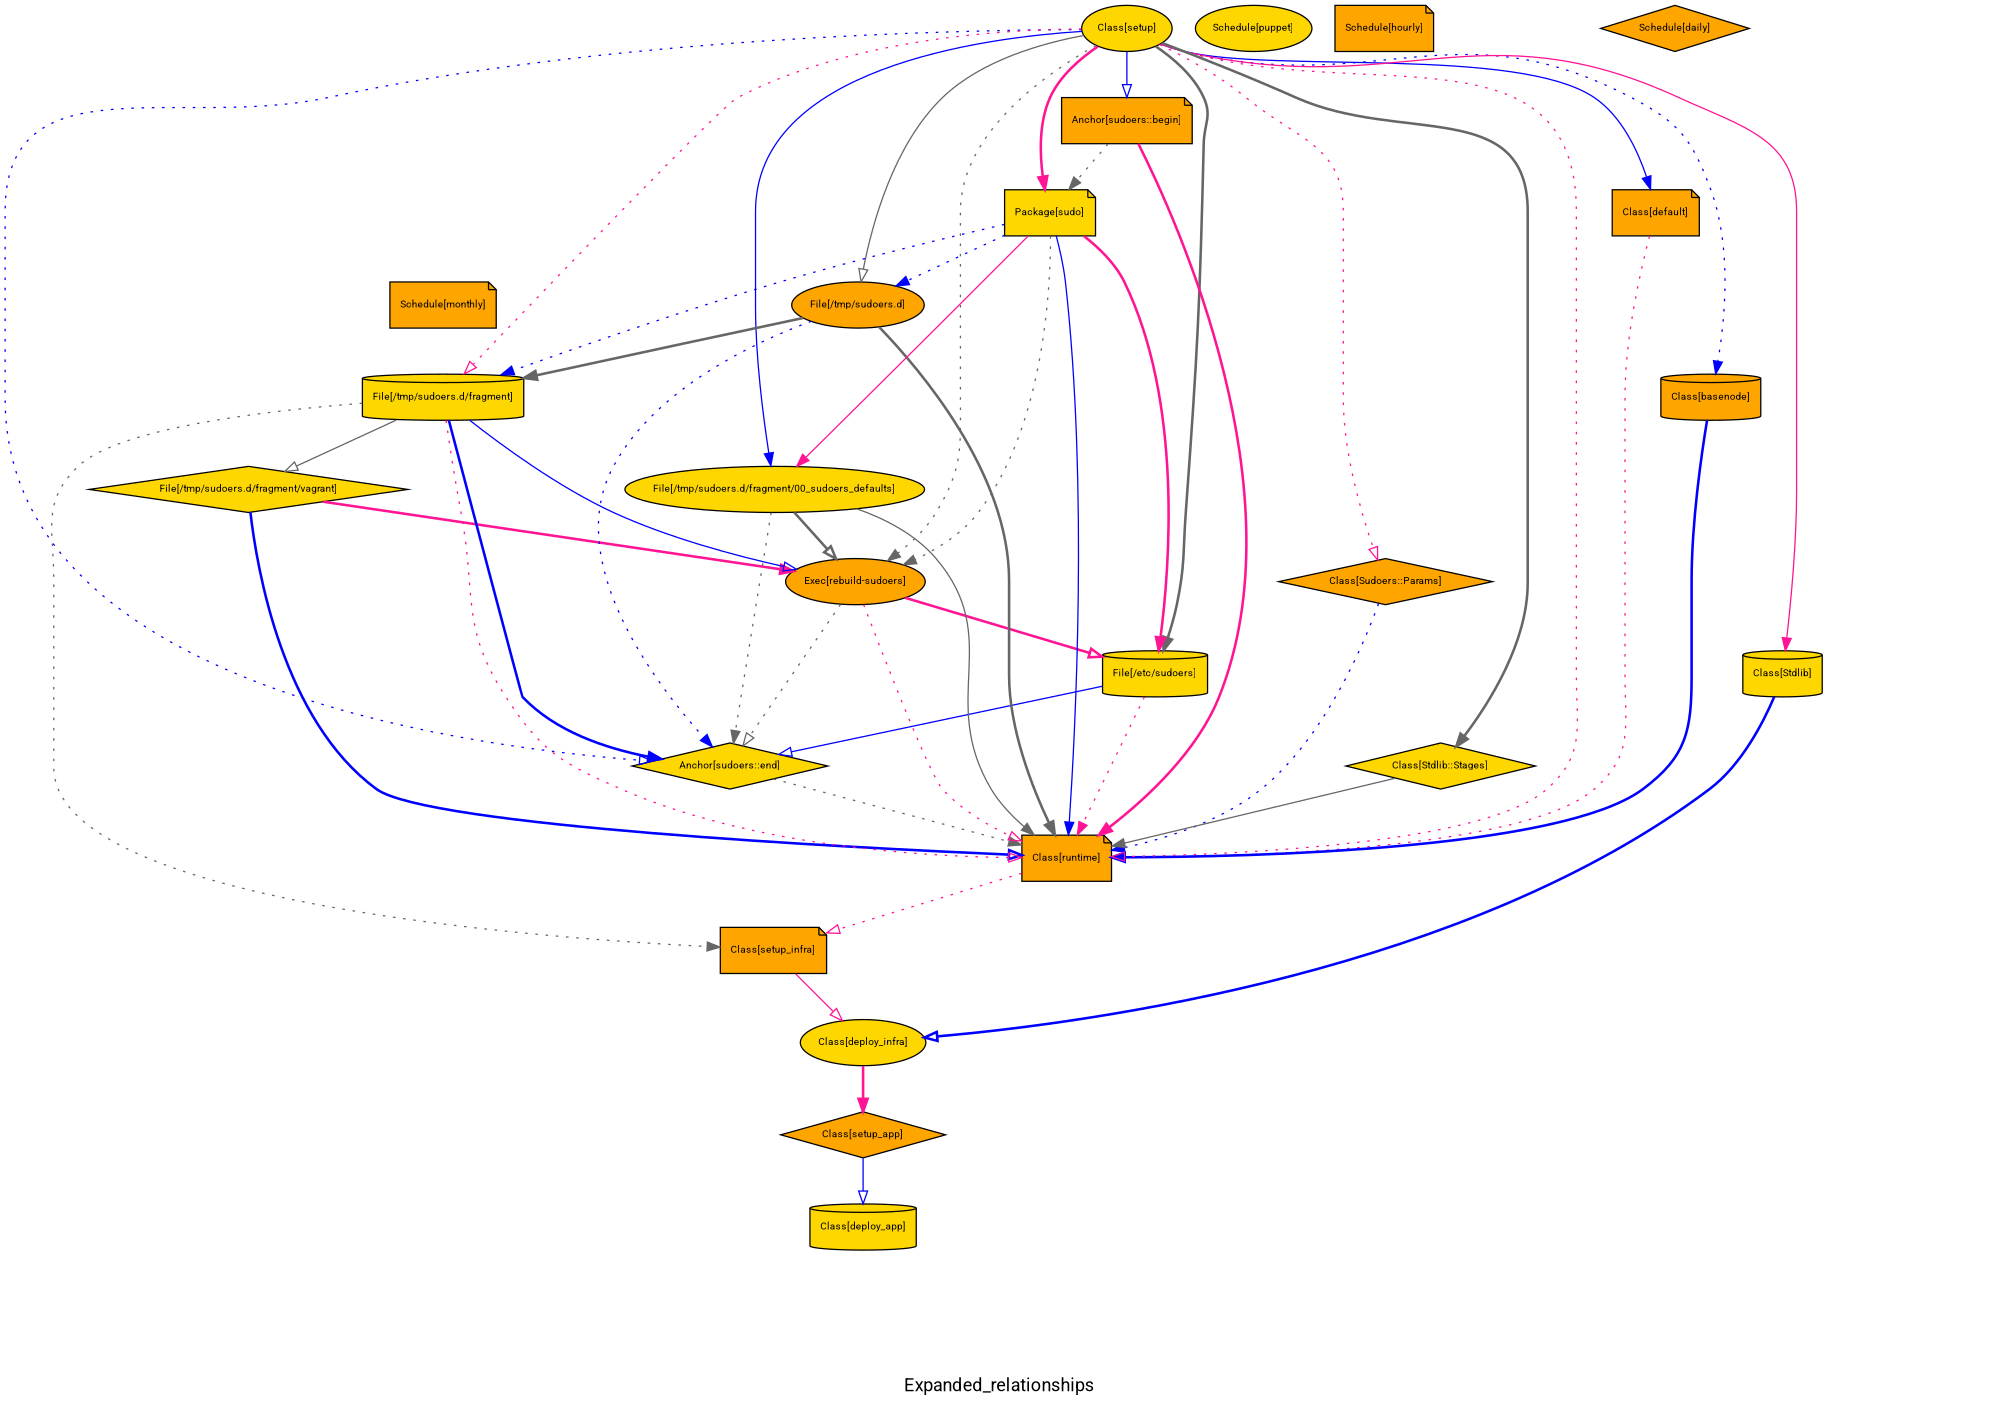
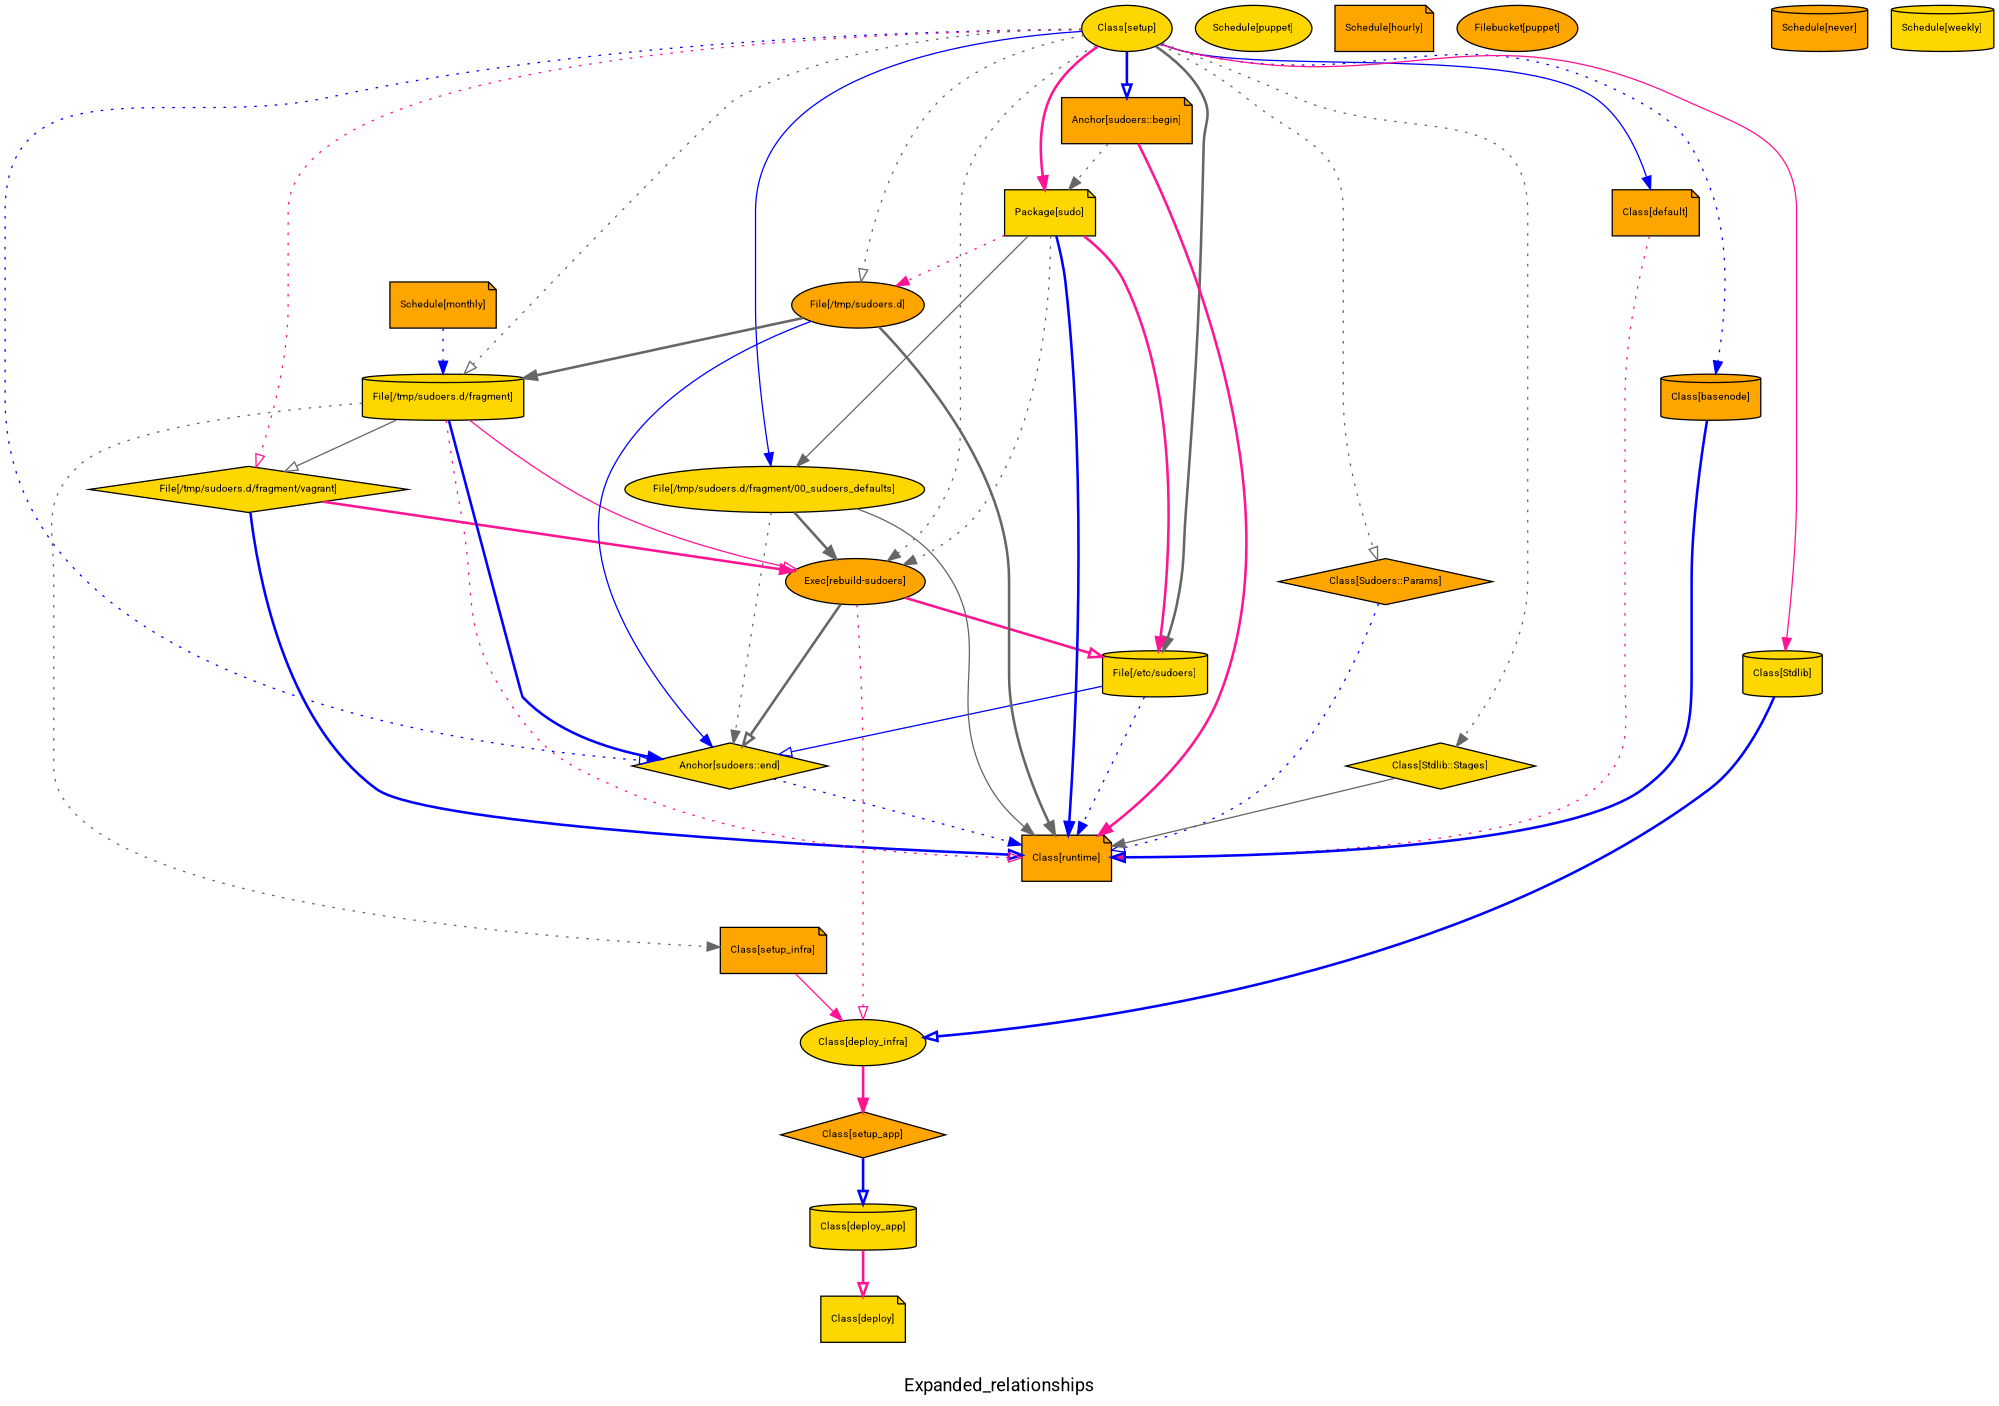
none -> (1517, 28)
(1675, 28) -> none
none -> (1820, 28)
none -> (1943, 28)
(1127, 68) -> (1127, 68)
(729, 105) -> (729, 105)
(931, 111) -> (931, 111)
(1343, 252) -> (1343, 252)
(951, 260) -> (951, 260)
(1528, 267) -> (1528, 267)
(769, 285) -> (443, 345)
(917, 347) -> (917, 347)
(1576, 473) -> (537, 74)
(605, 491) -> (605, 491)
(617, 514) -> (617, 514)
(1078, 528) -> (1078, 528)
(811, 531) -> (811, 531)
(795, 670) -> (795, 670)
(916, 736) -> (863, 816)
(1114, 760) -> (1114, 760)
(1287, 764) -> (1287, 764)
(891, 810) -> (891, 810)
(1578, 816) -> (1578, 816)
(930, 901) -> none
(814, 993) -> (814, 993)
(863, 1175) -> (863, 1175)
none -> (863, 1319)
